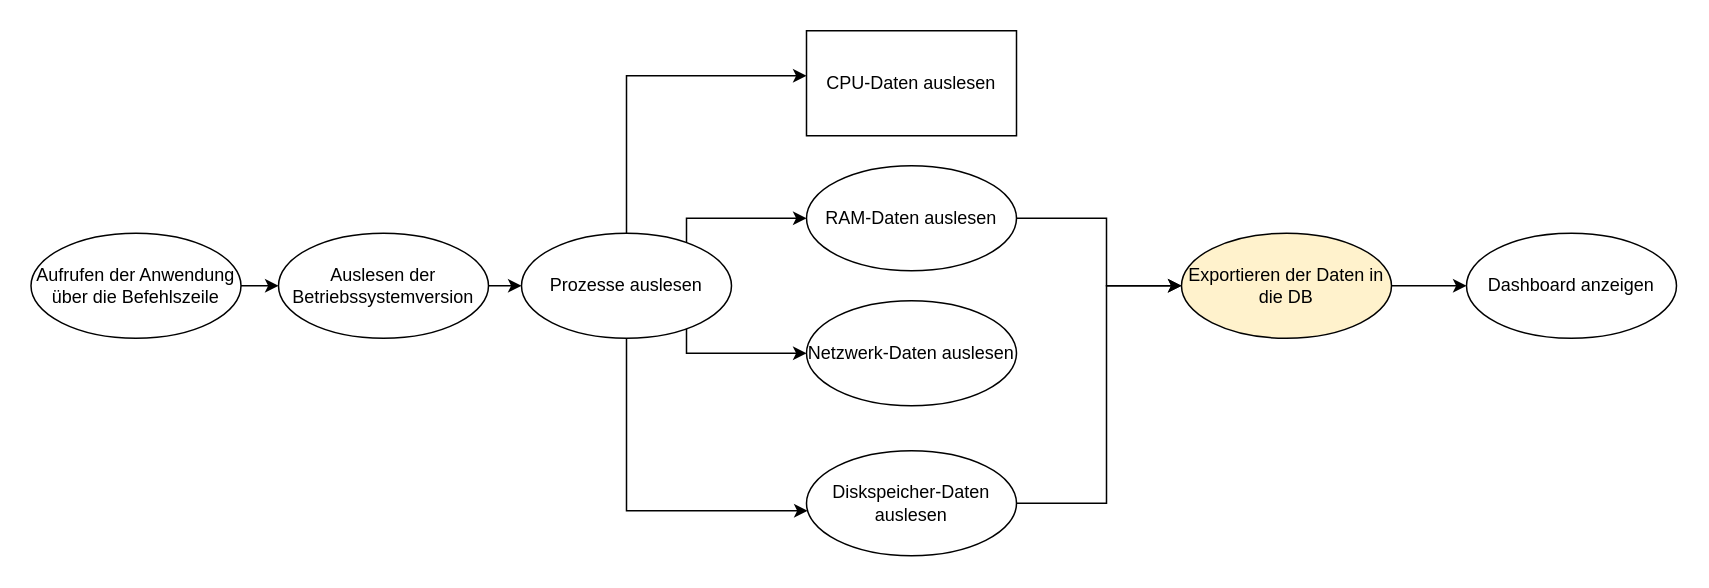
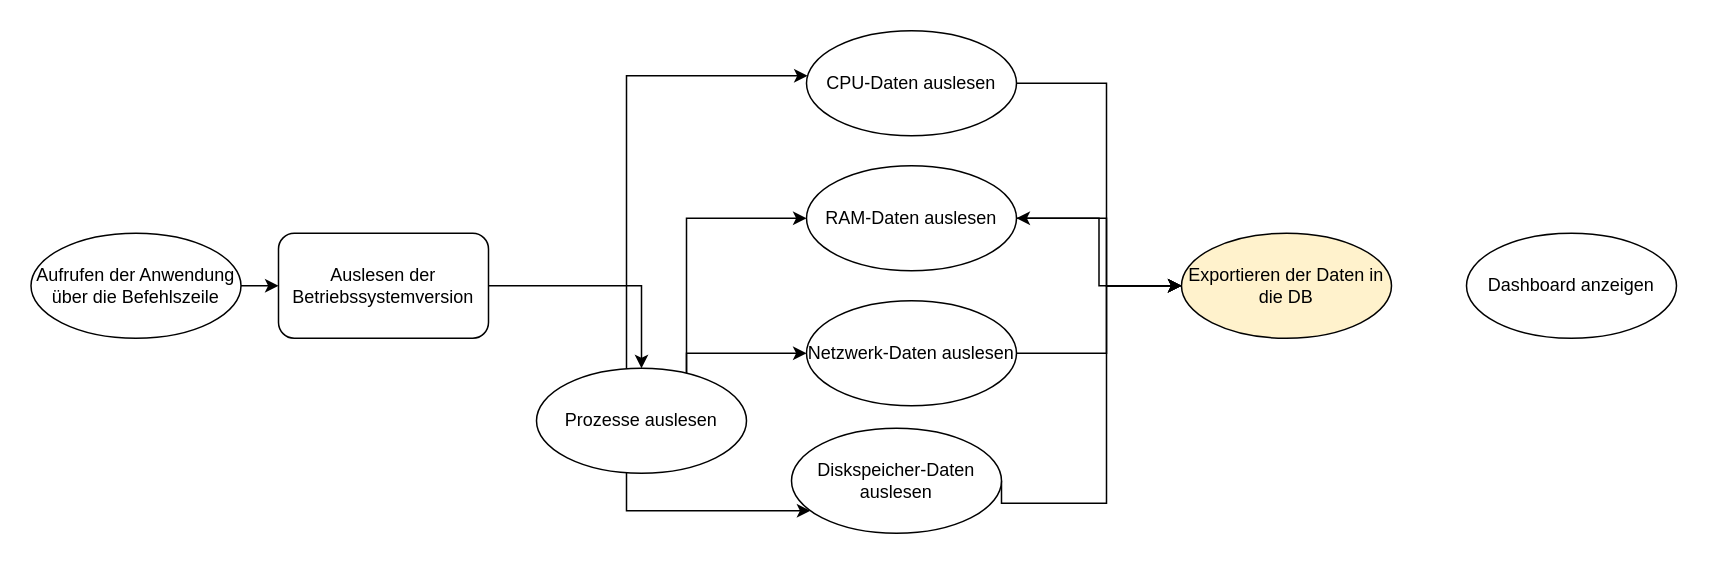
(911, 83) -> (911, 83)
none -> (1106, 104)
(383, 286) -> (383, 286)
(626, 286) -> (641, 421)
(1423, 286) -> (1099, 256)
none -> (1059, 353)
(911, 503) -> (896, 481)
